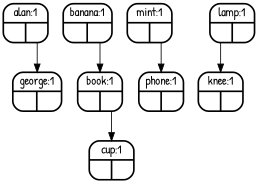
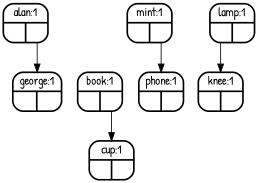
(88, 23) -> none
